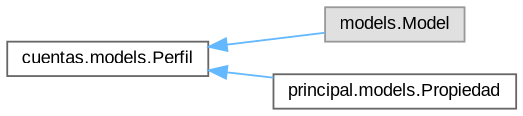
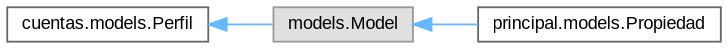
(250, 75) -> (455, 24)
